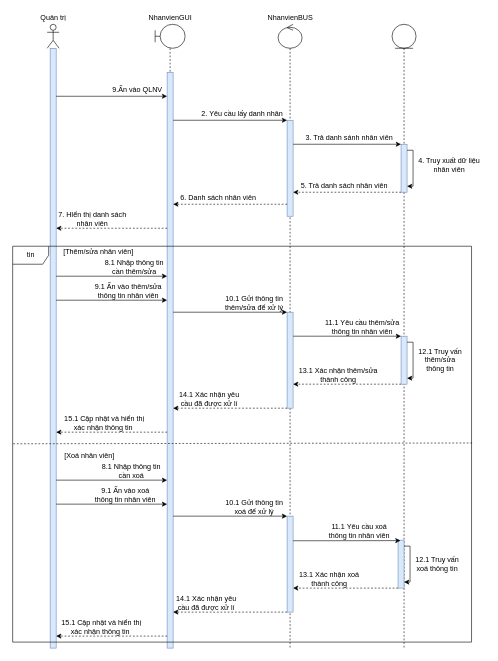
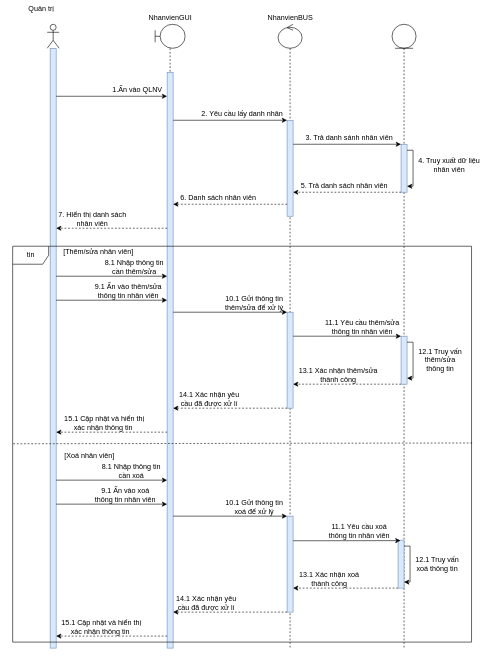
(53, 18) -> (41, 9)
(137, 90) -> (137, 90)
